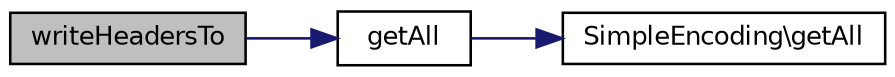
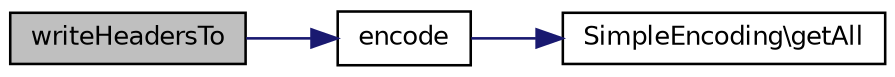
(404, 38) -> (404, 38)
